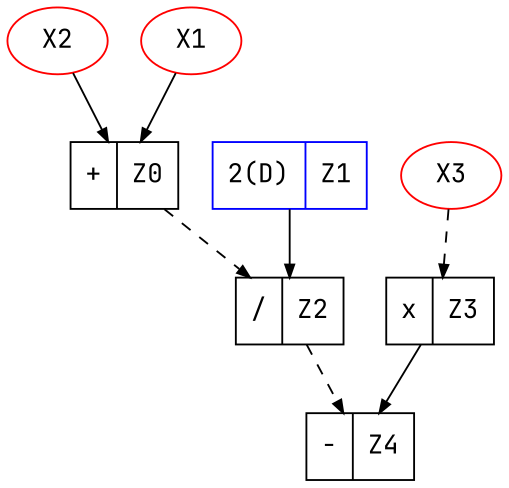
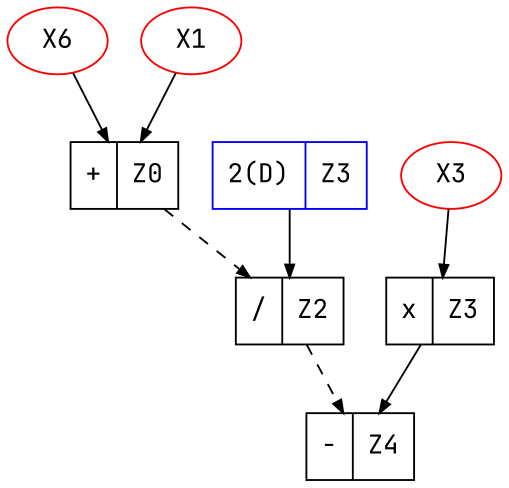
(58, 41) -> (58, 41)
(336, 175) -> (336, 175)
(446, 237) -> (446, 237)
